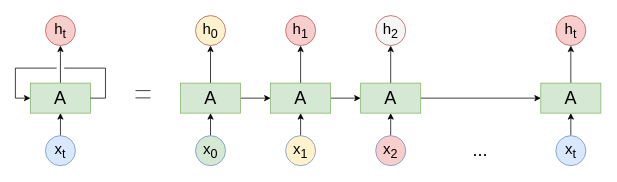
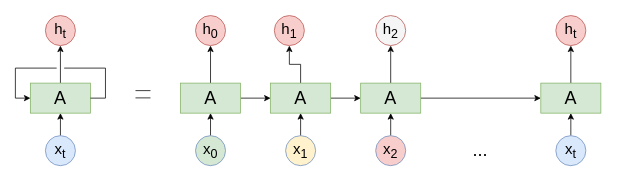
(210, 30) -> (210, 30)
(300, 30) -> (289, 30)
